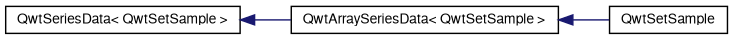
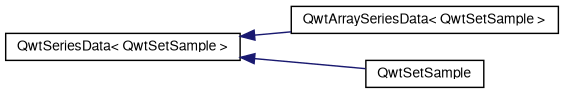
(591, 20) -> (310, 64)
